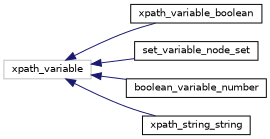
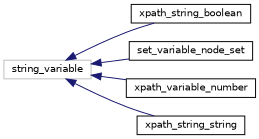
(196, 14) -> (191, 14)
(47, 70) -> (47, 70)
(196, 88) -> (191, 88)
